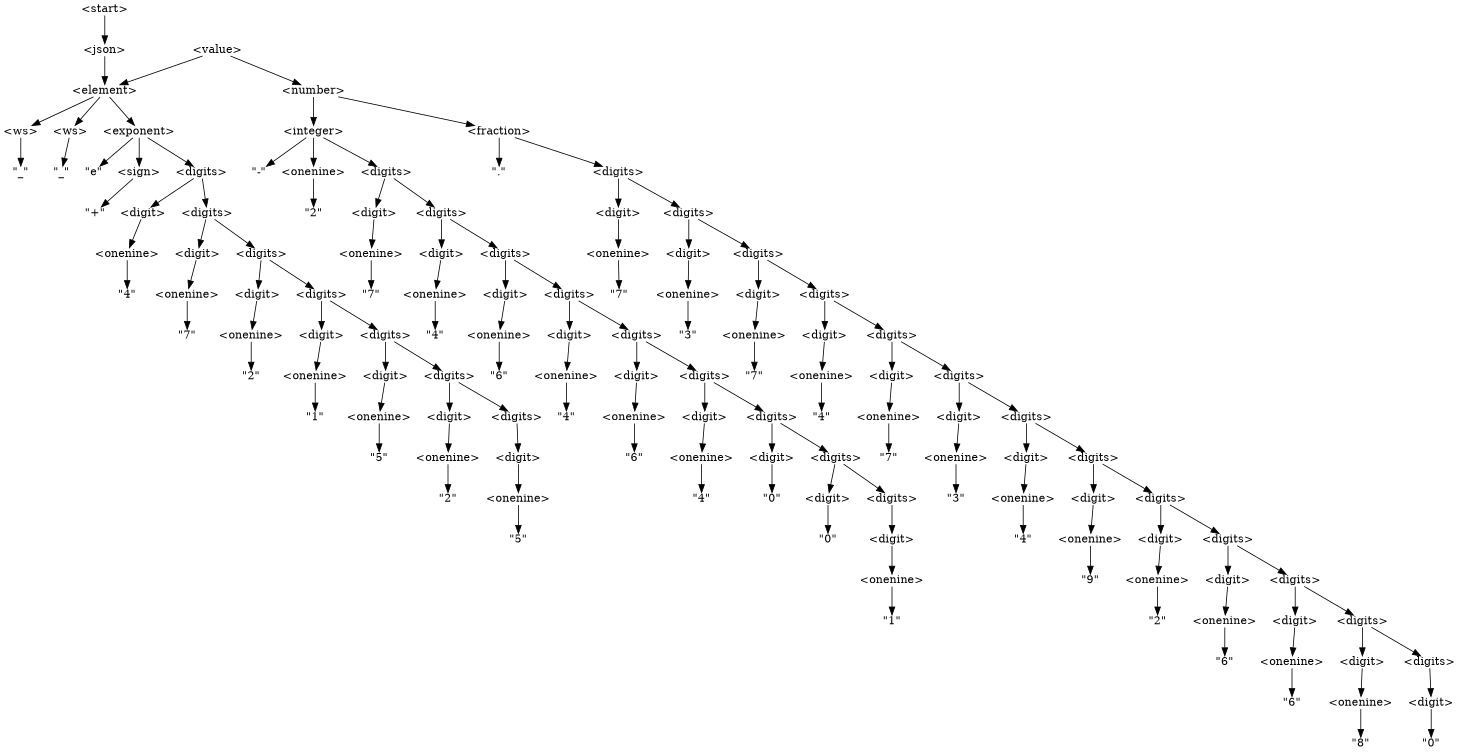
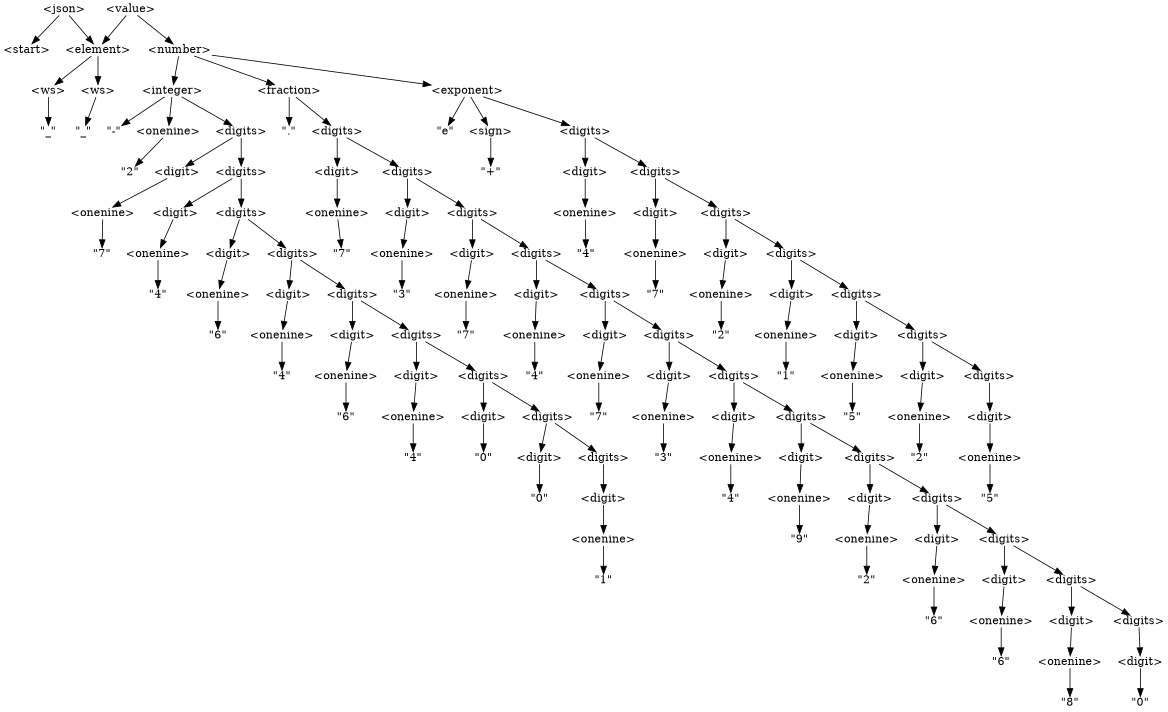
(105, 26) -> (48, 27)
(119, 108) -> (317, 70)
